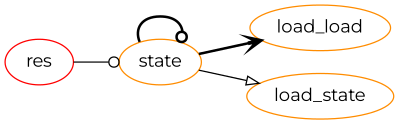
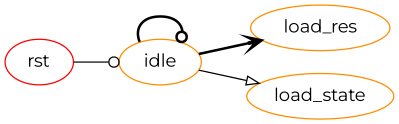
(320, 28) -> (320, 28)
(39, 62) -> (39, 62)
(160, 62) -> (160, 62)
